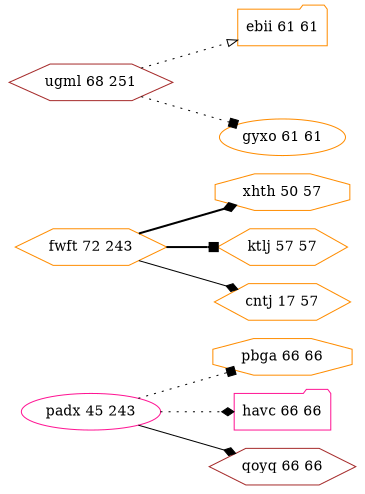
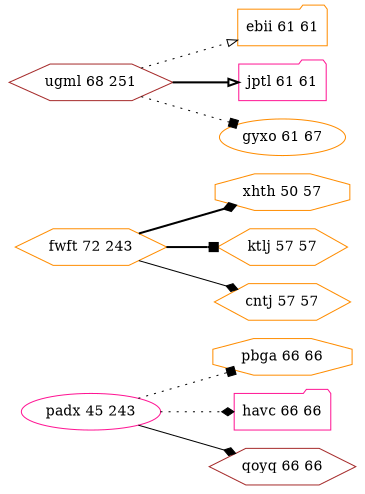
none -> (282, 82)
(282, 137) -> (282, 137)
(282, 302) -> (282, 302)
